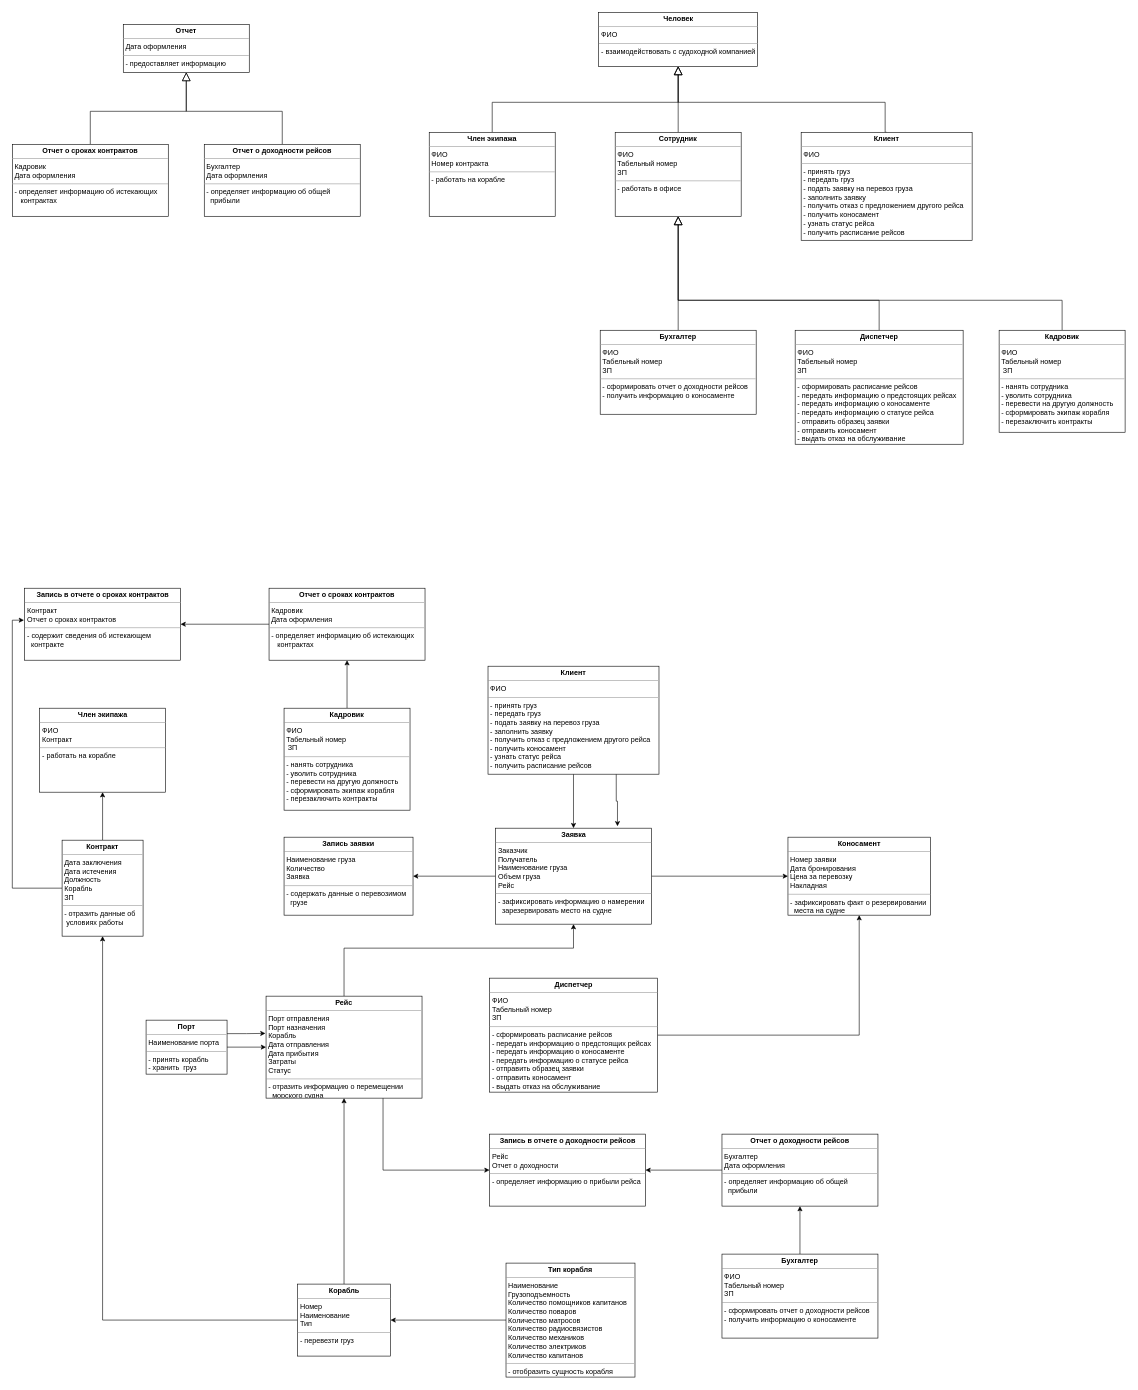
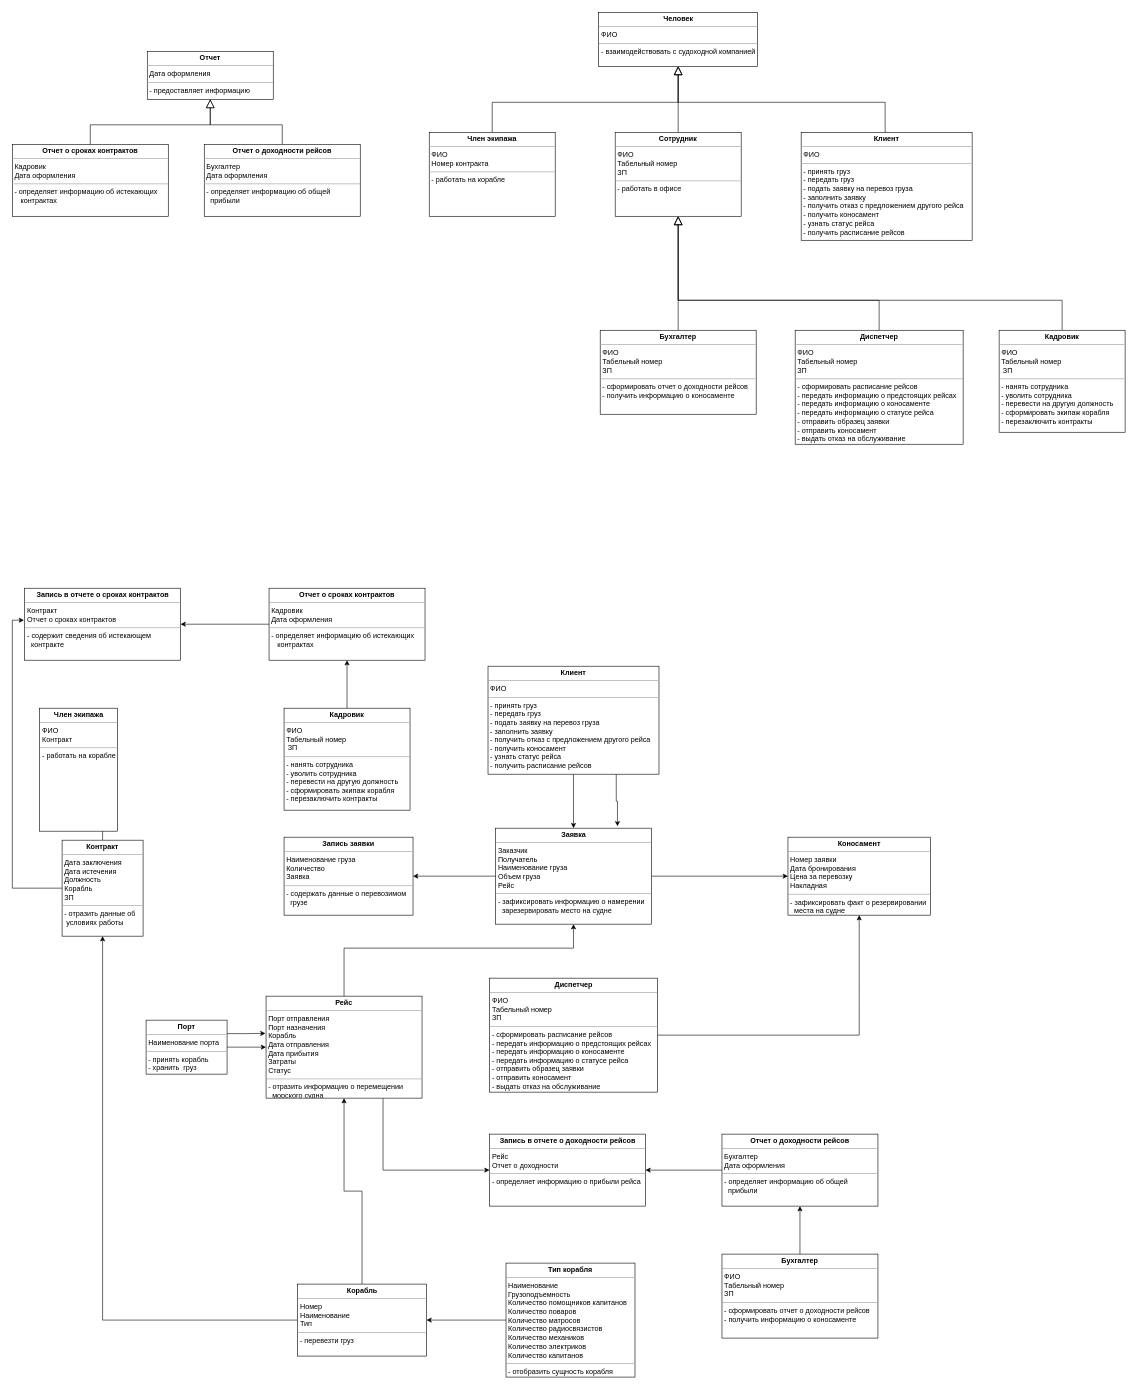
(186, 48) -> (210, 75)
(103, 750) -> (79, 770)
(344, 1320) -> (362, 1320)
